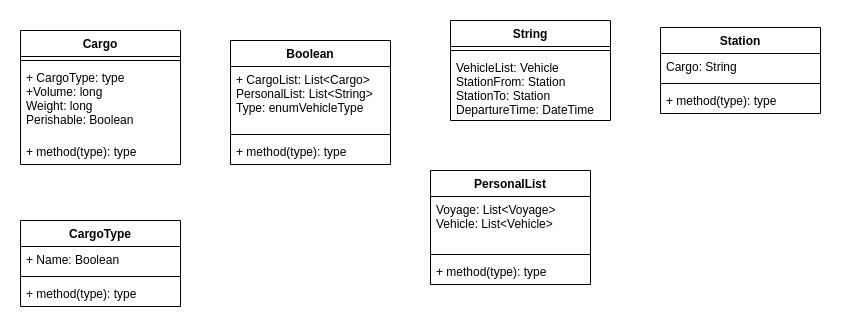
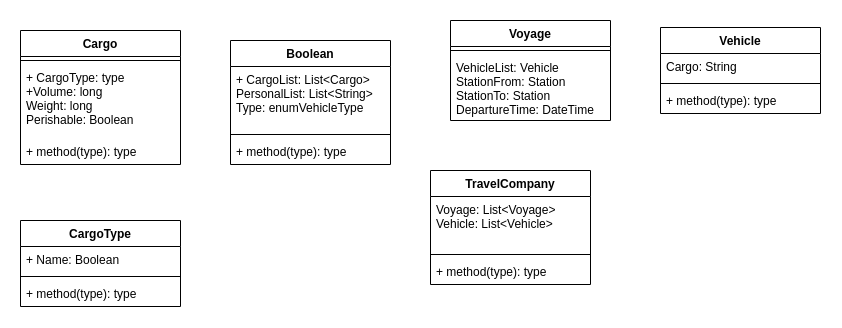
(530, 34) -> (530, 34)
(740, 41) -> (740, 41)
(510, 184) -> (510, 184)
